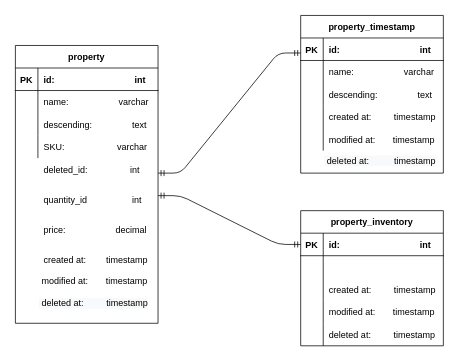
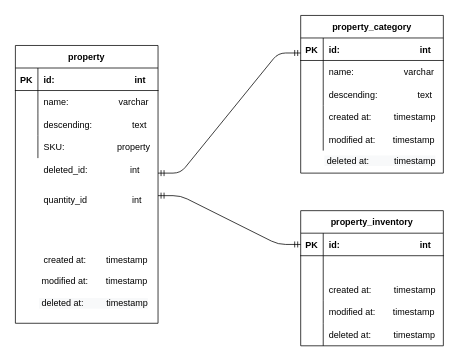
(371, 27) -> (371, 27)
(111, 147) -> (114, 147)
(94, 229) -> none
